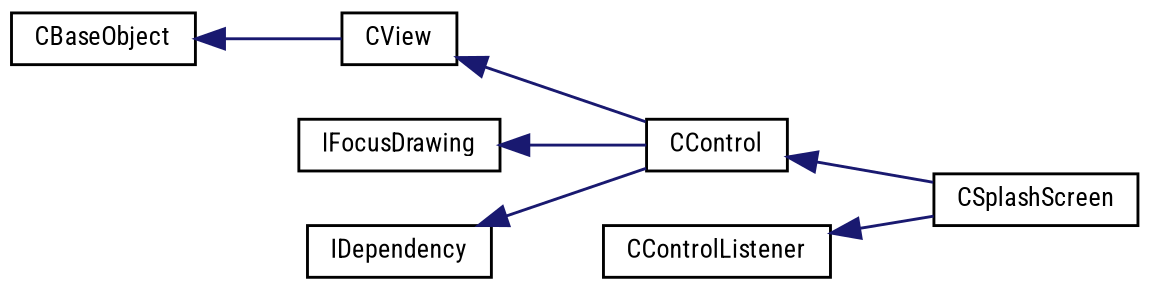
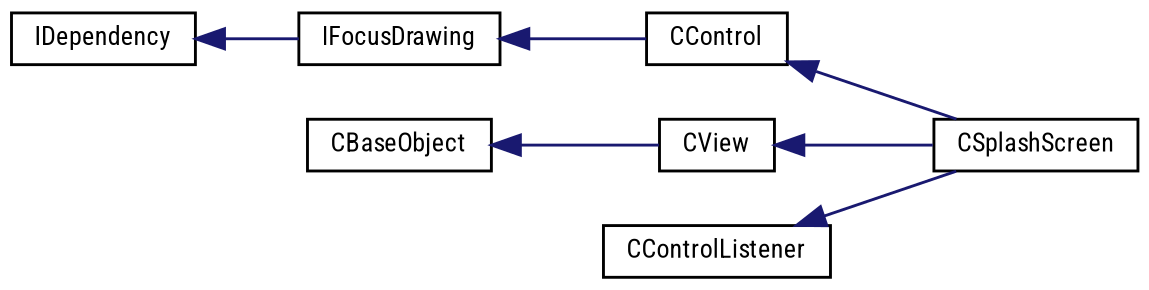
(565, 94) -> (869, 145)
(576, 192) -> (262, 39)
